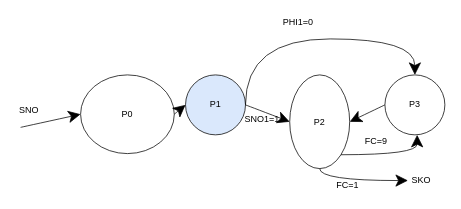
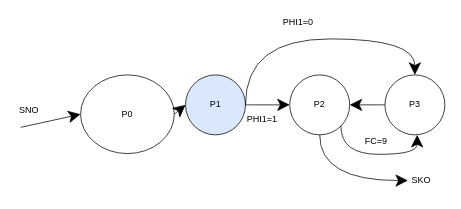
(263, 119) -> (263, 119)
(320, 122) -> (320, 105)
(348, 186) -> none
